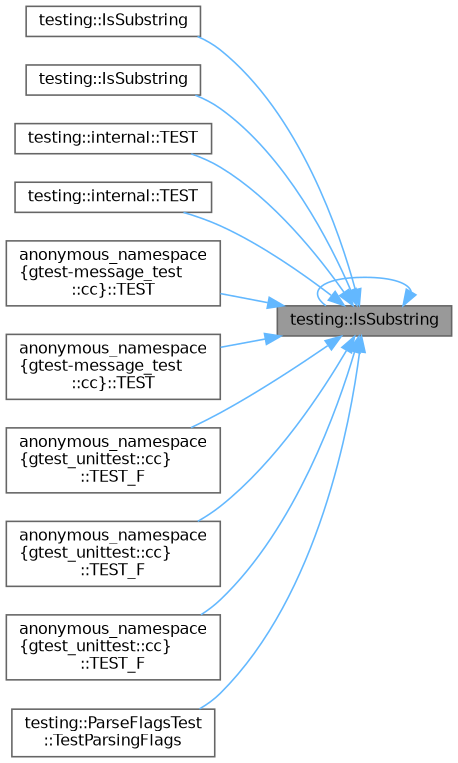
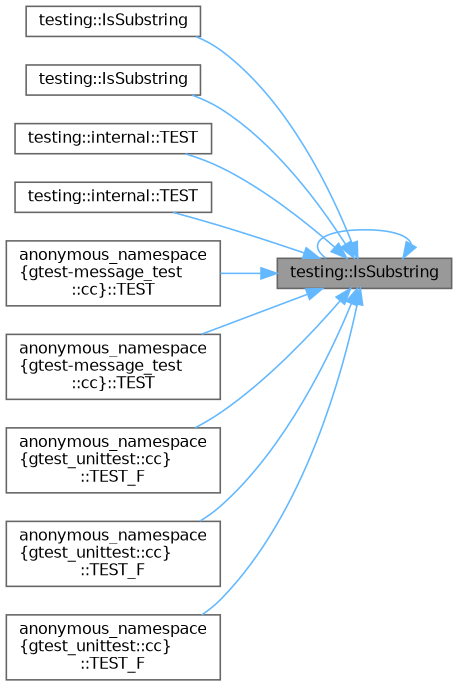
(113, 733) -> none
